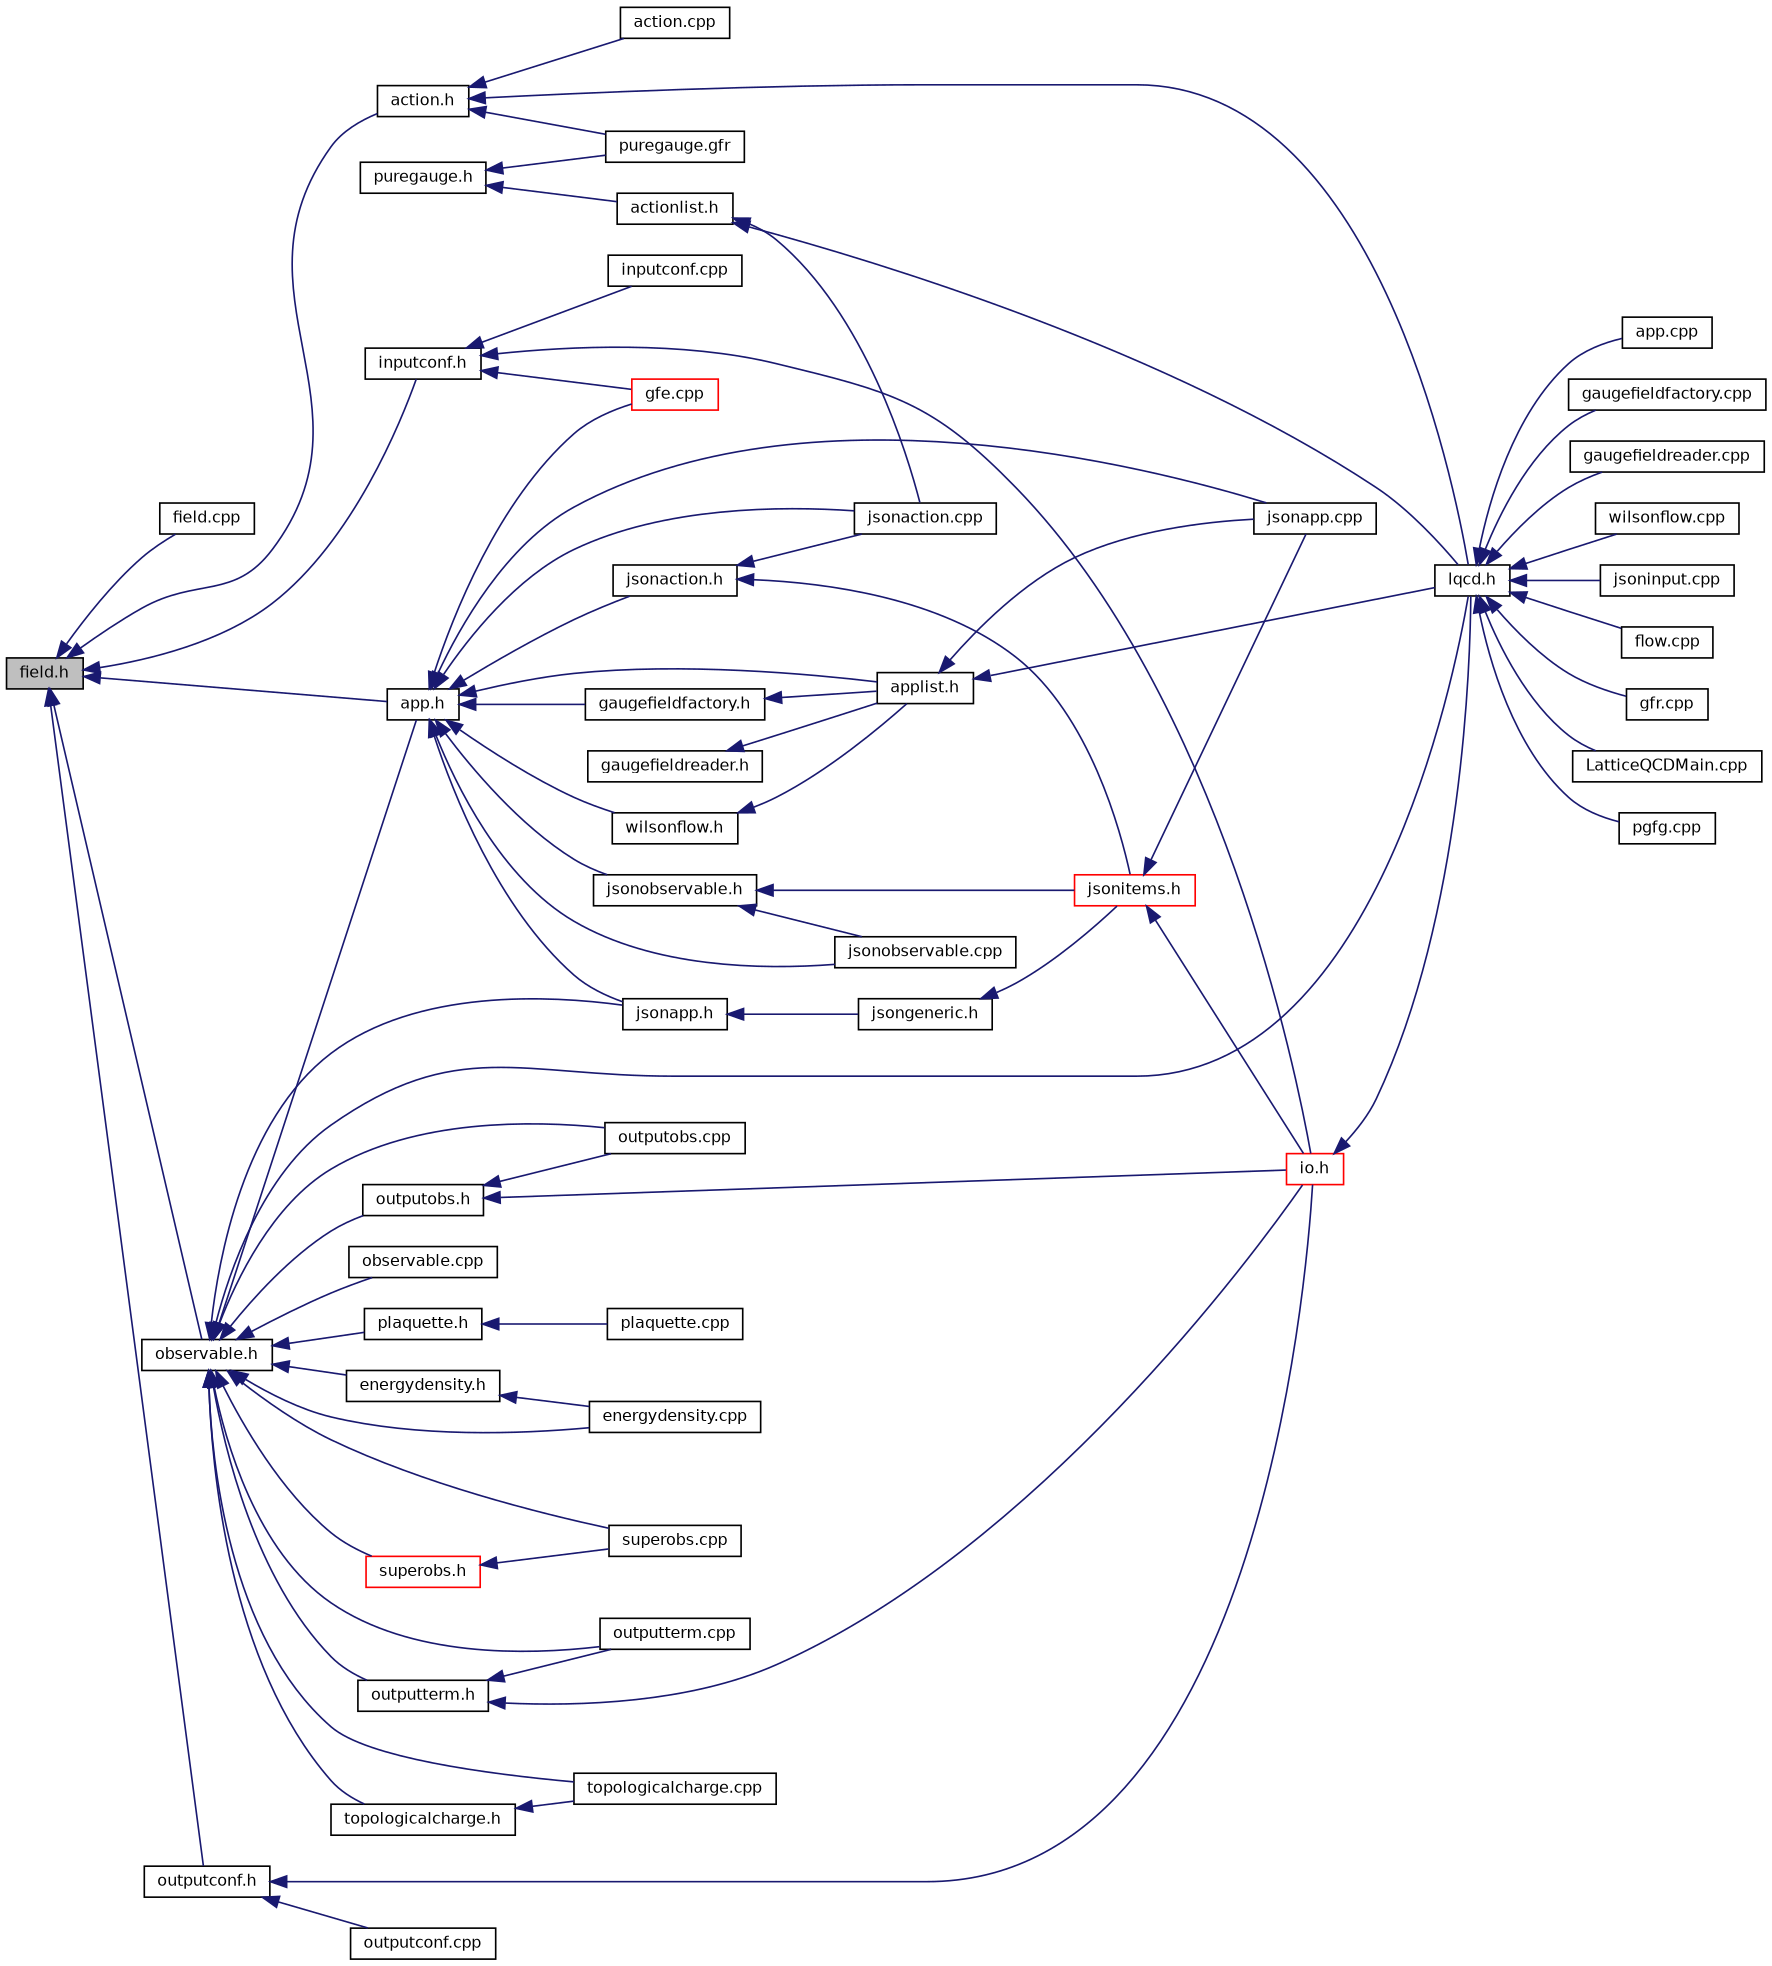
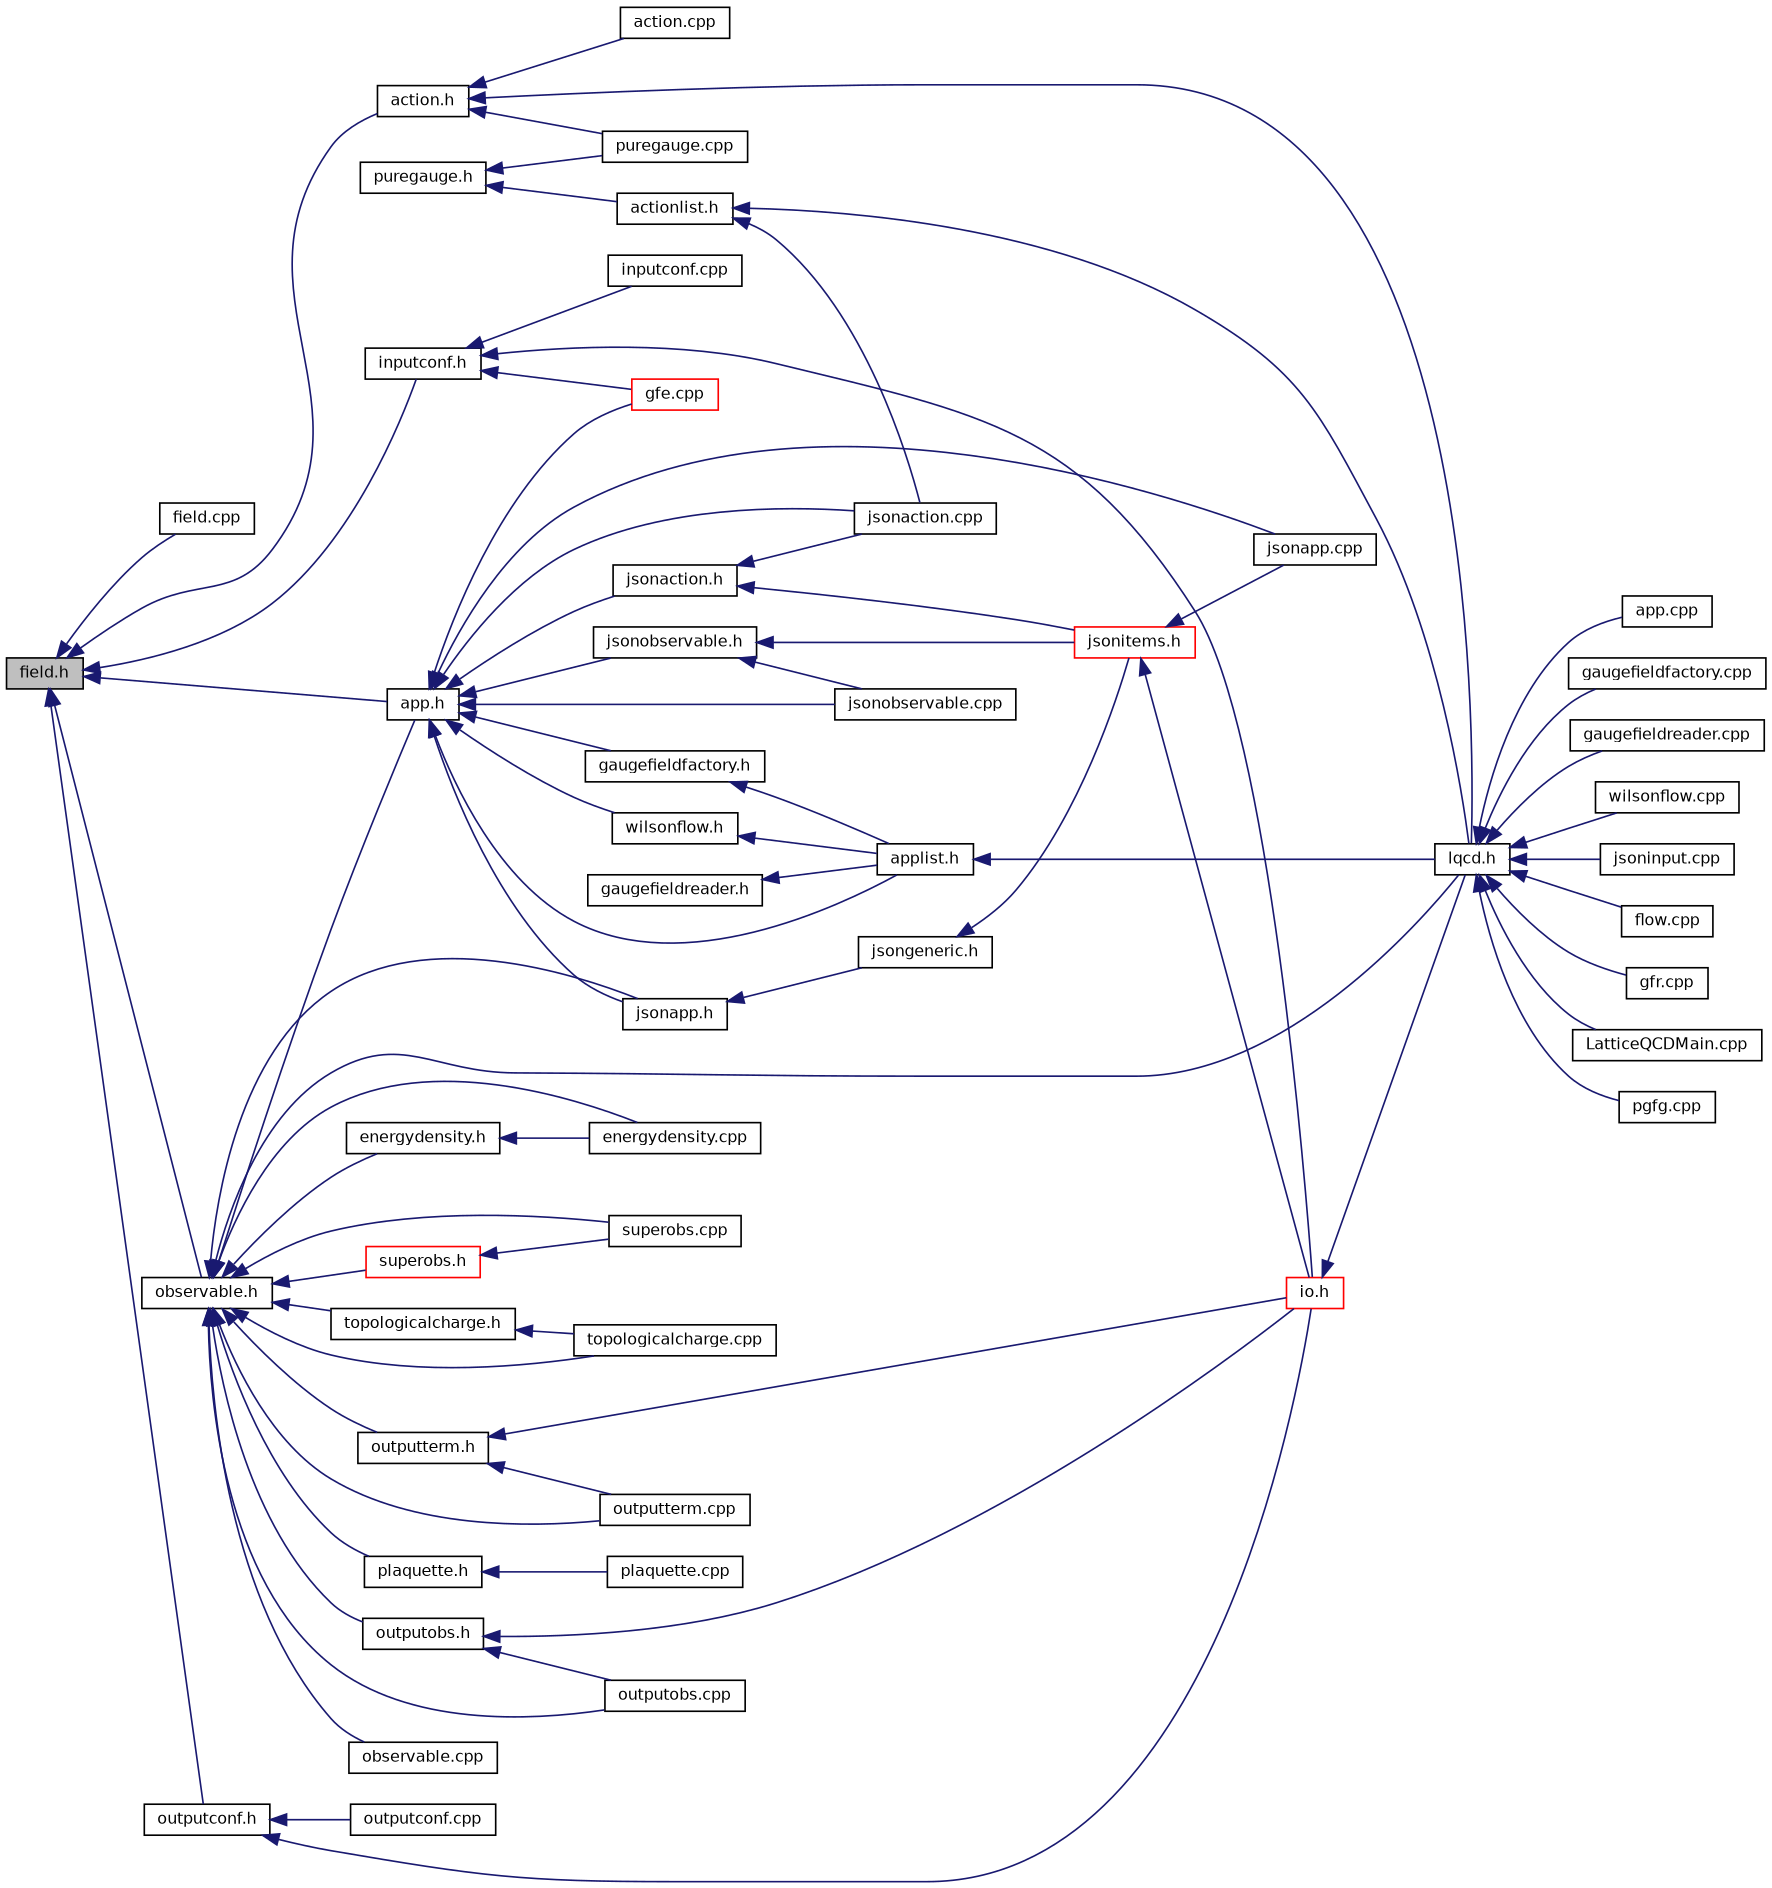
(675, 147) -> (675, 147)
(1085, 553) -> none
